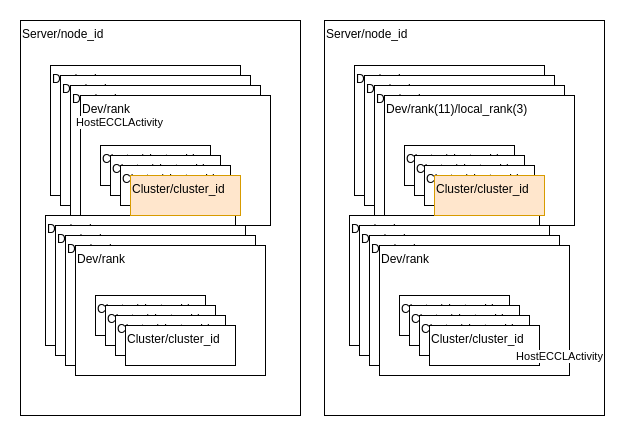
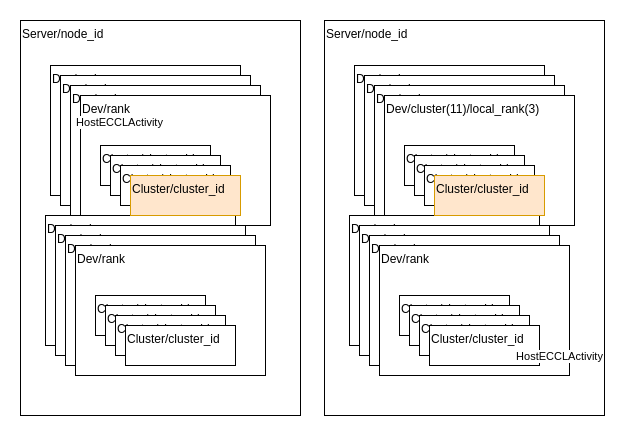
(471, 110) -> (479, 110)
